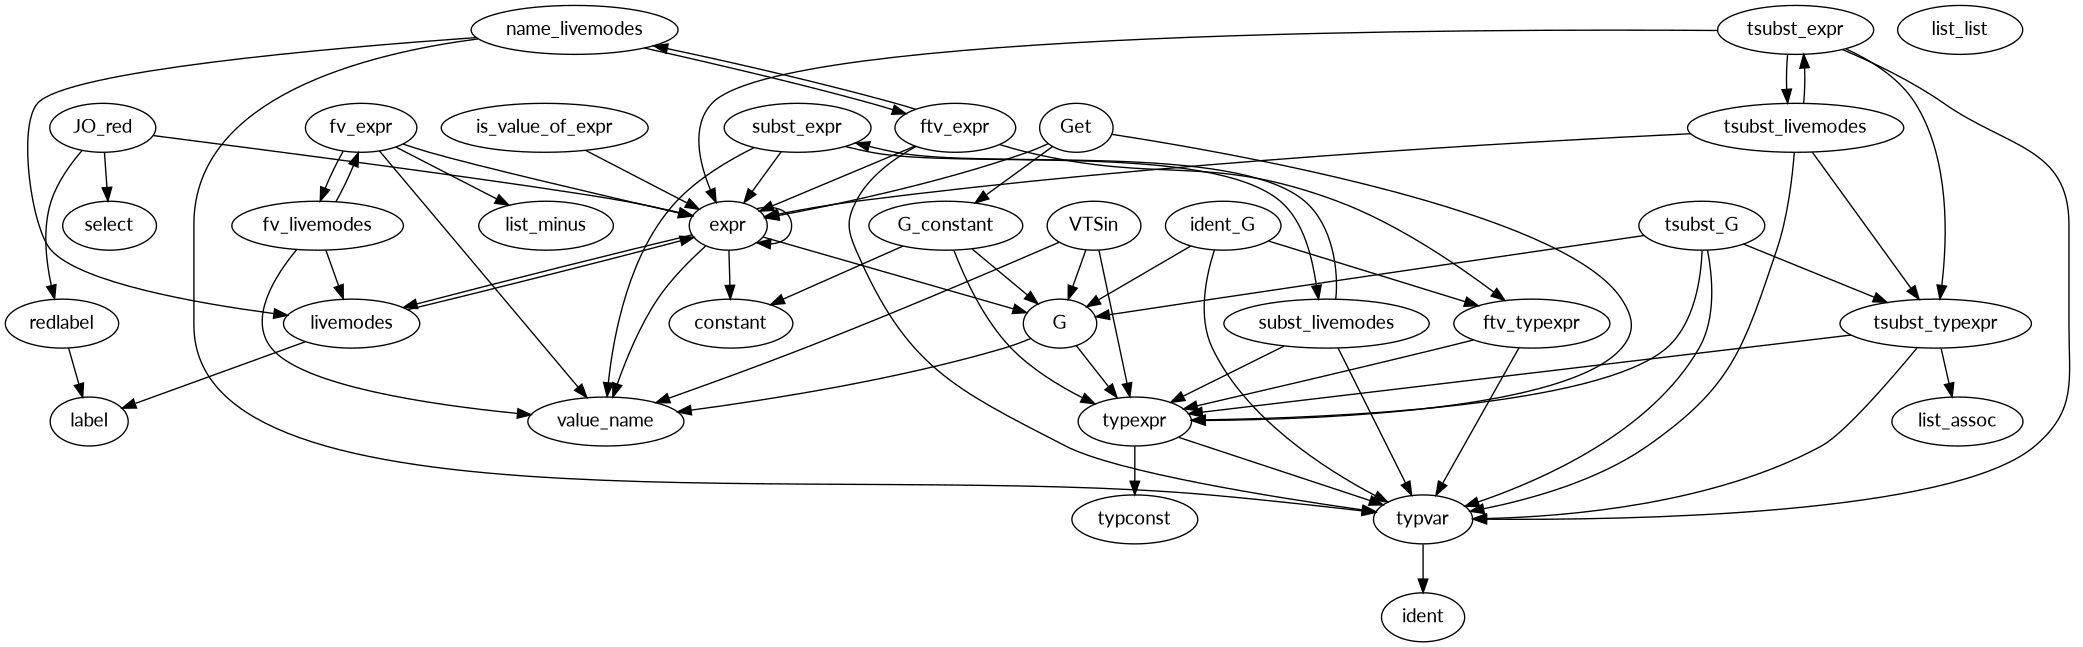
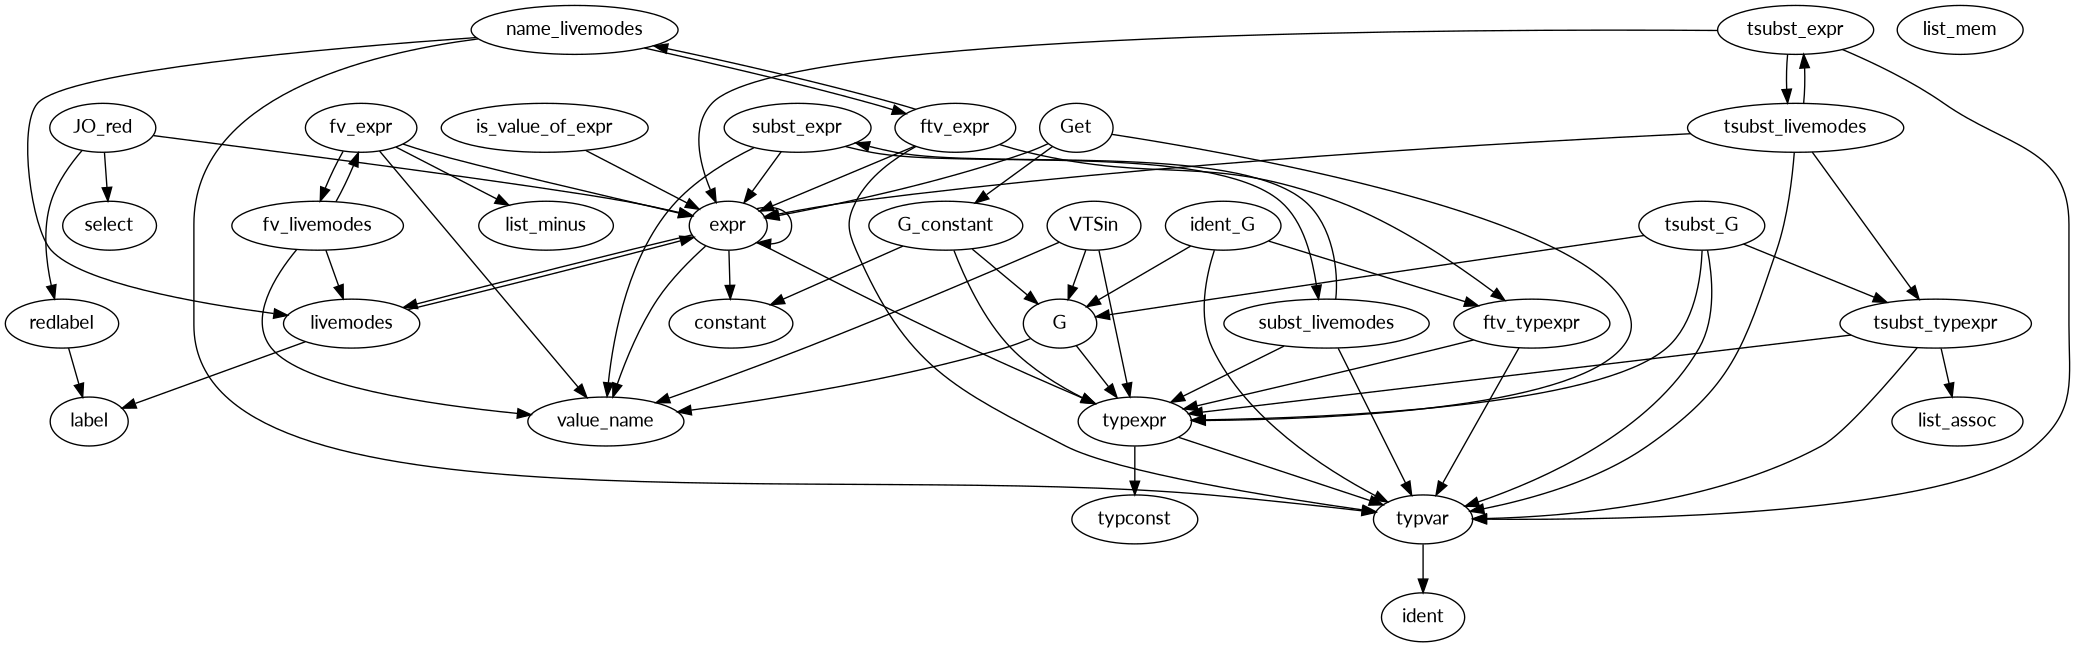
(1960, 30) -> (1960, 30)
(1935, 148) -> none
(888, 273) -> (919, 323)
